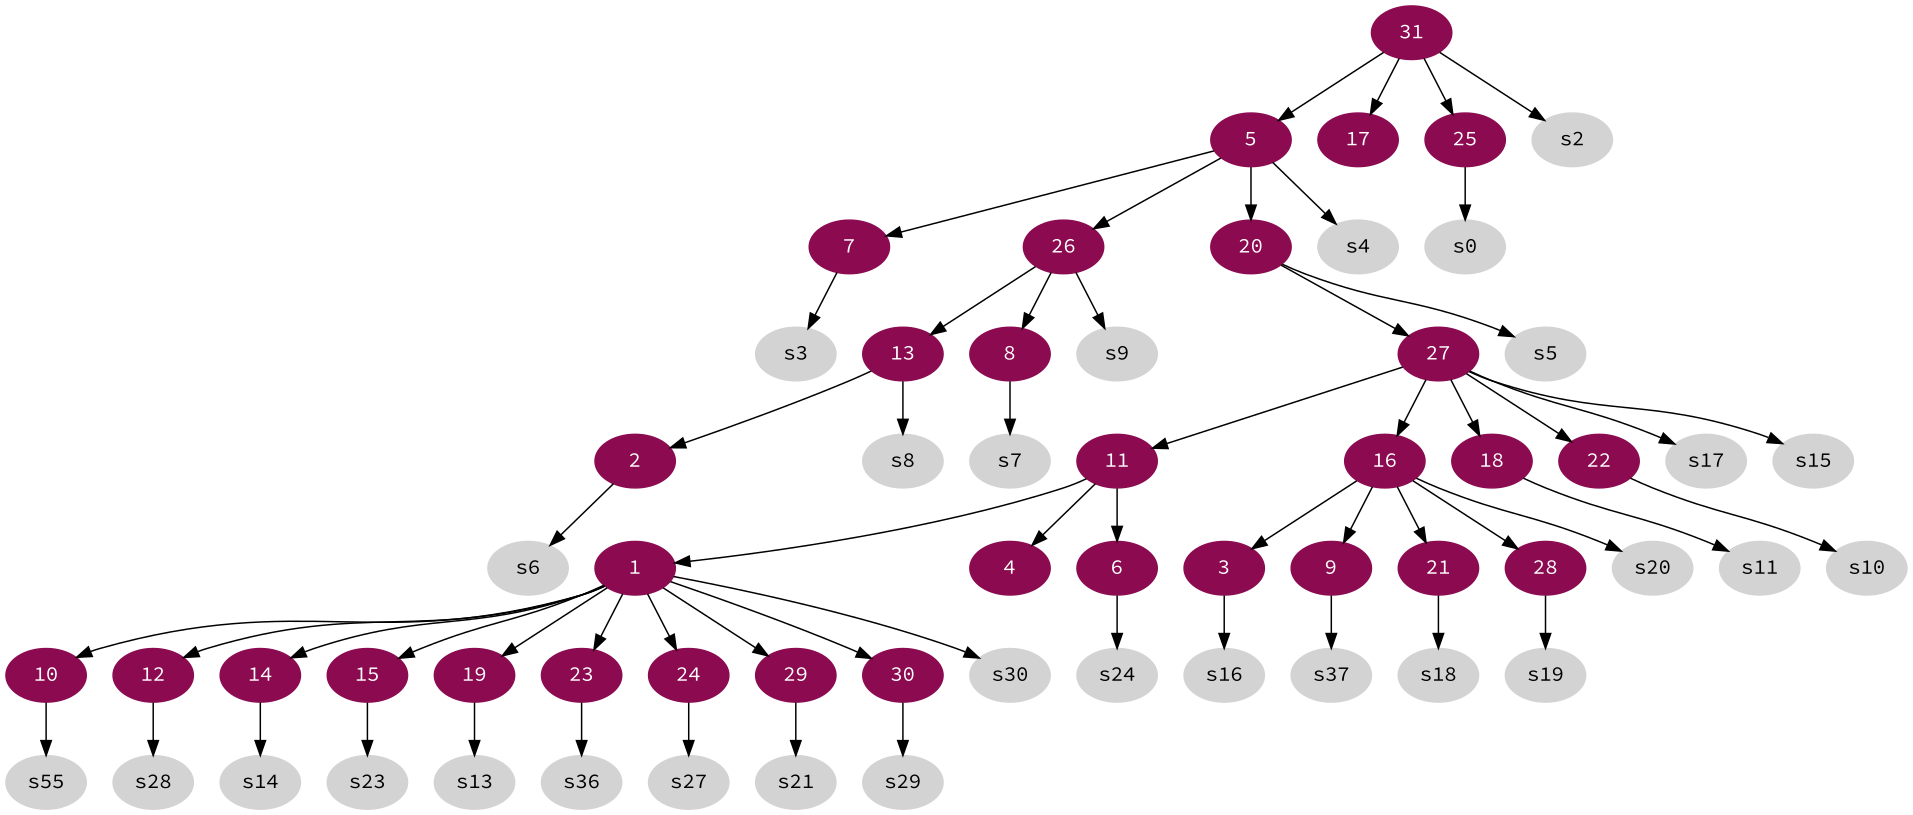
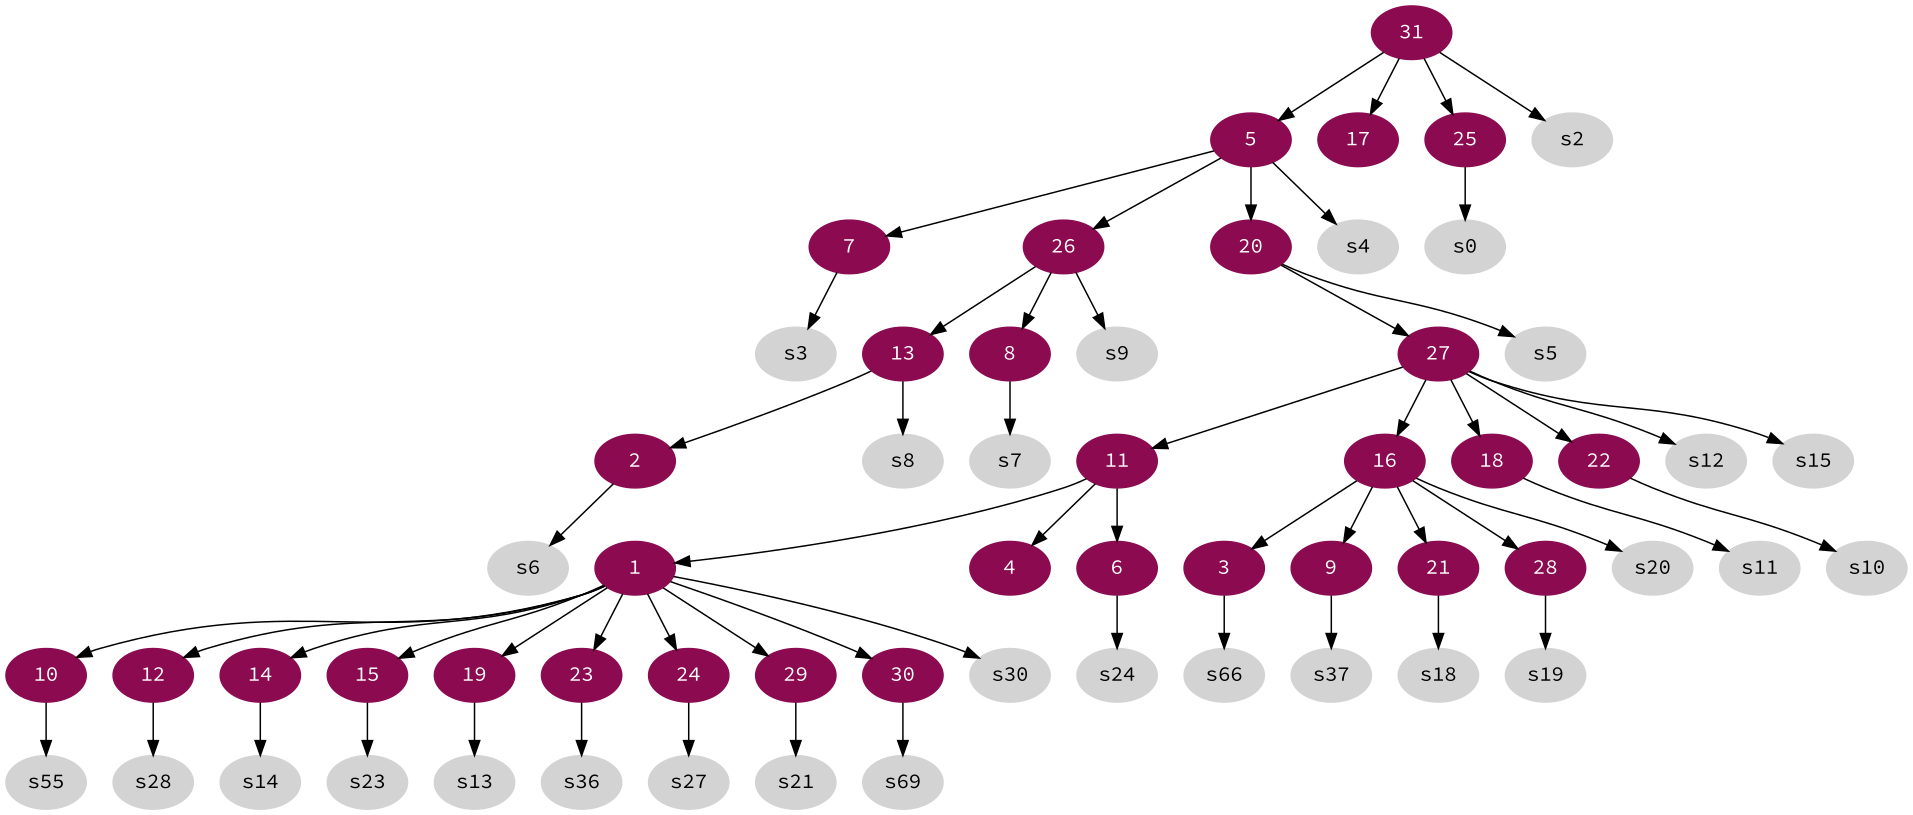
(1706, 461) -> (1706, 461)
(1224, 675) -> (1224, 675)
(903, 782) -> (903, 782)
